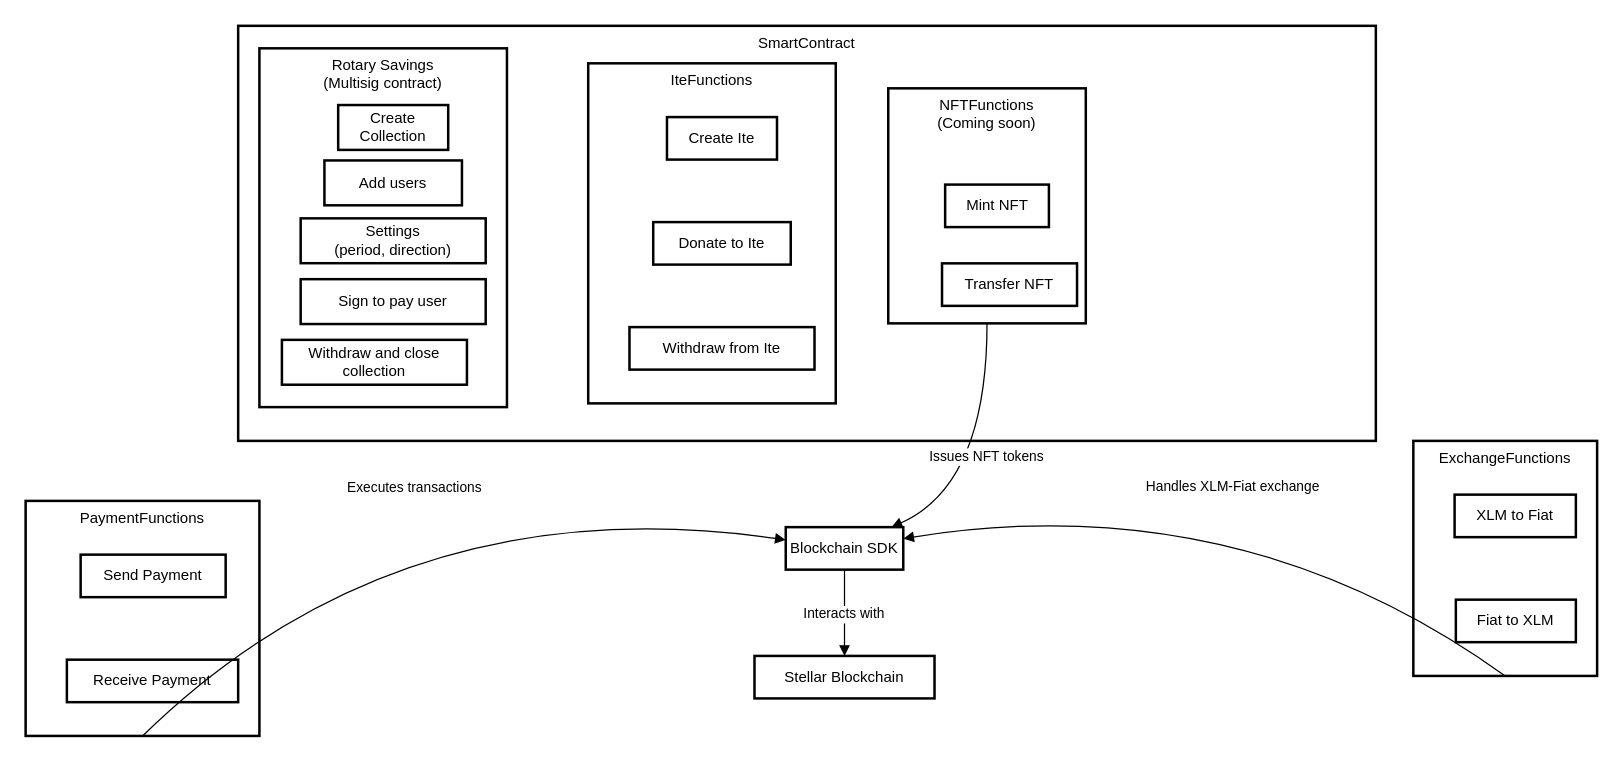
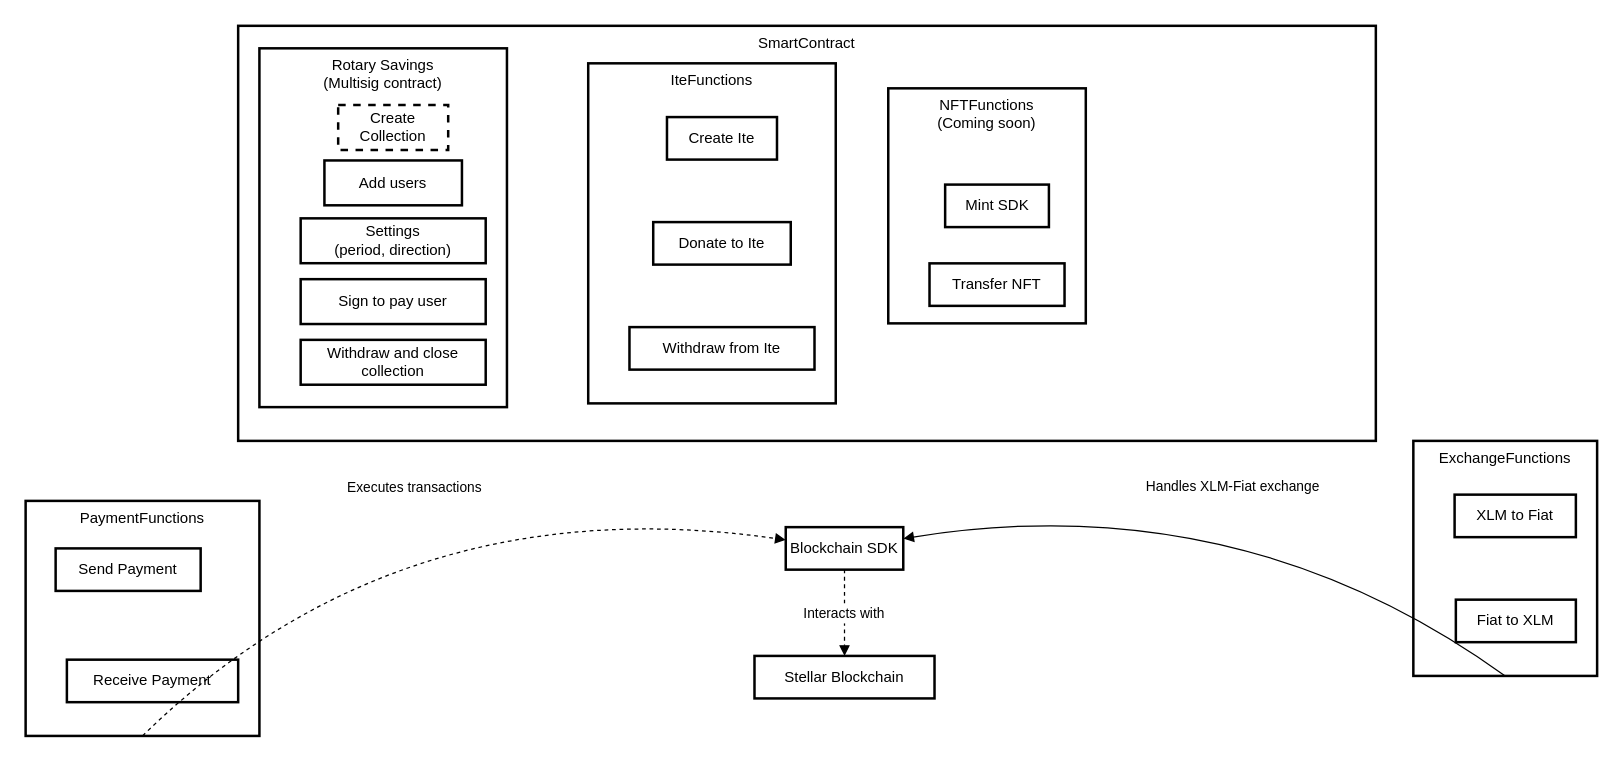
(393, 127) -> (393, 127)
(998, 206) -> (998, 206)
(1009, 284) -> (997, 284)
(374, 362) -> (393, 362)
(972, 435) -> none
(493, 544) -> (493, 544)
(153, 576) -> (128, 569)
(844, 589) -> (844, 589)
